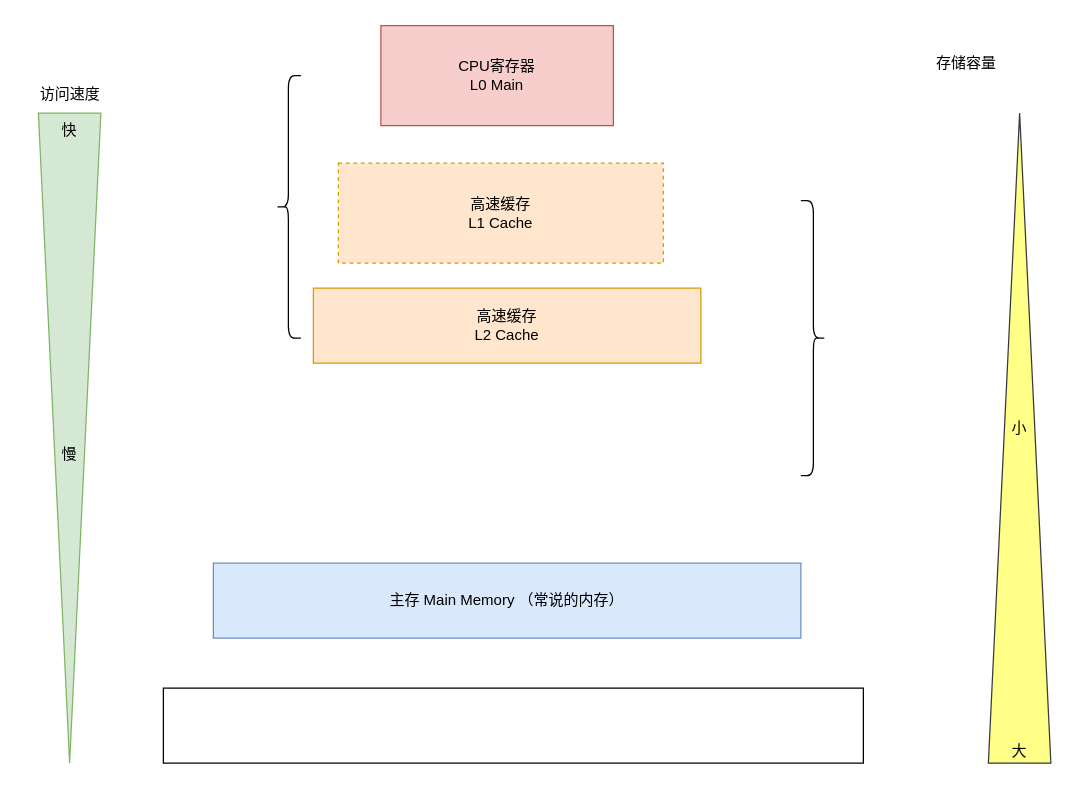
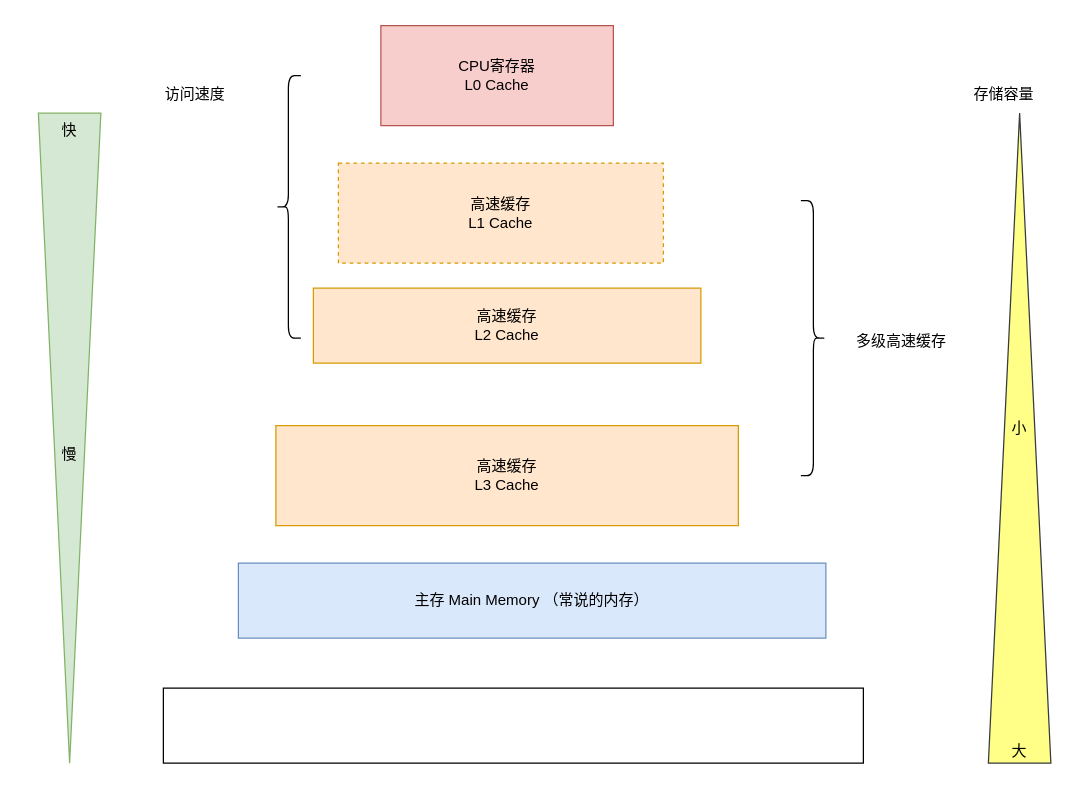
(966, 63) -> (1003, 94)
(497, 76) -> (497, 76)
(69, 94) -> (194, 94)
none -> (901, 342)
none -> (507, 476)
(507, 601) -> (532, 601)
